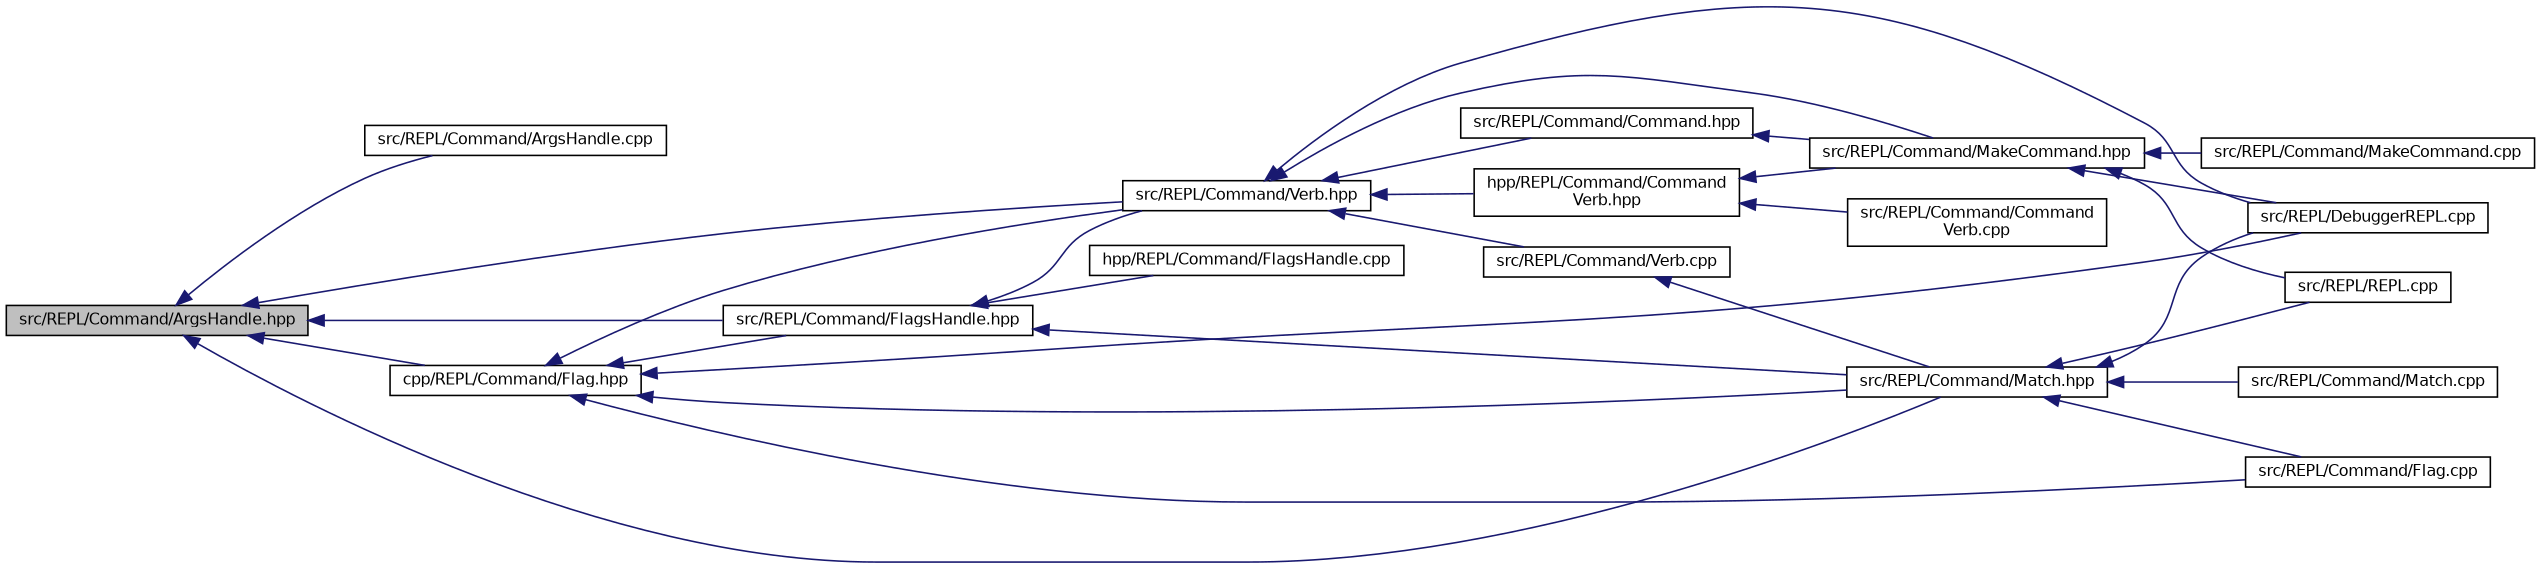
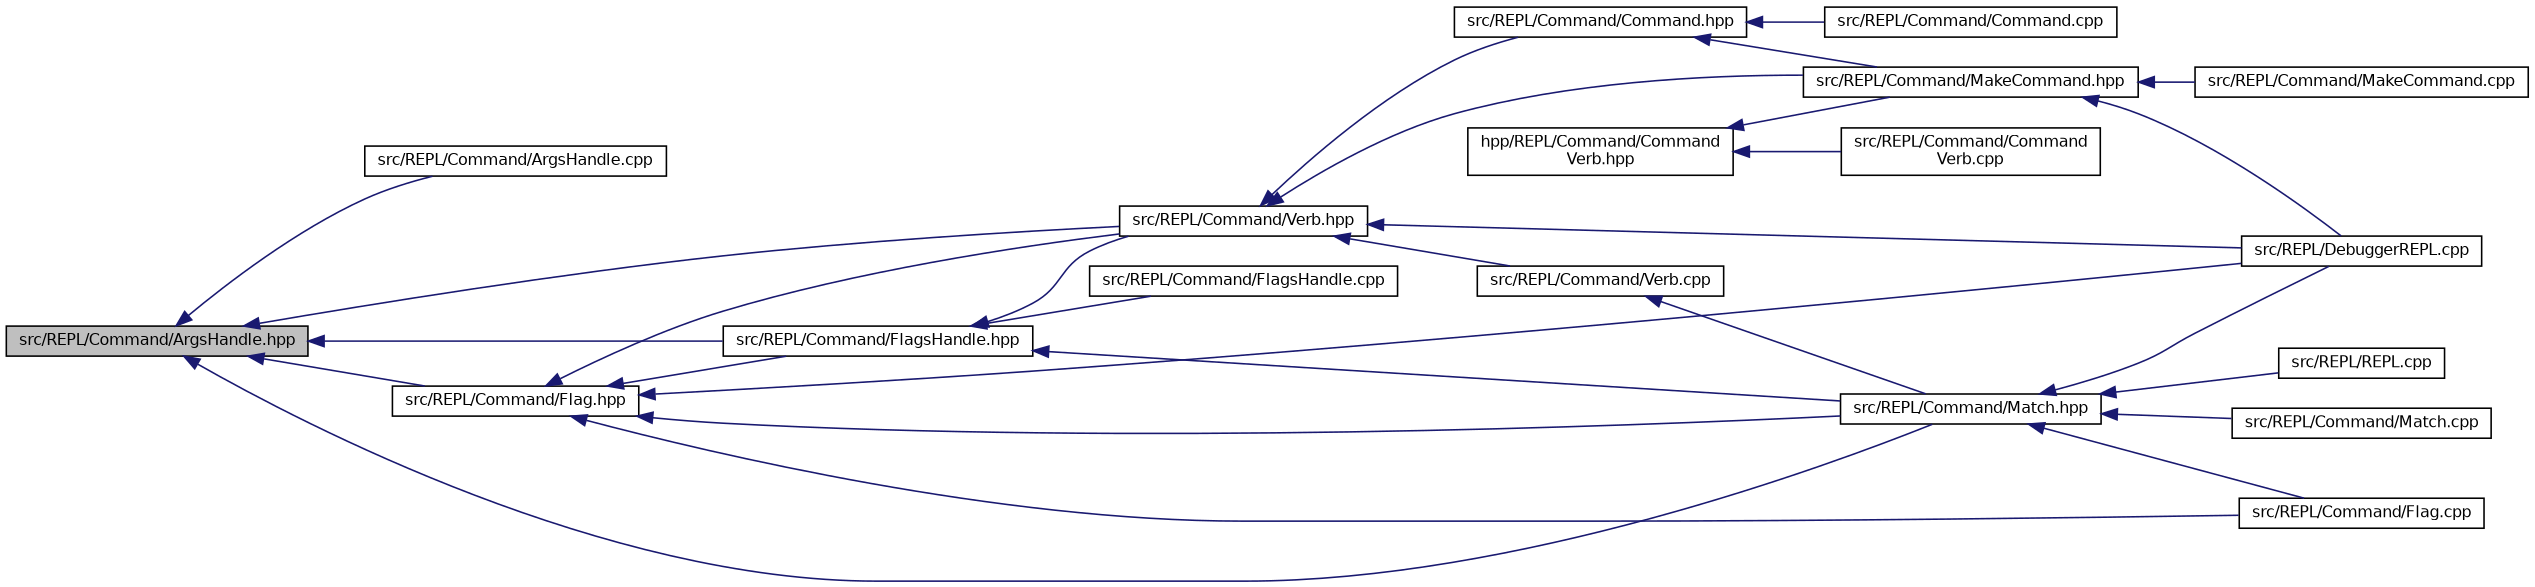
none -> (1971, 22)
(1430, 194) -> none
(2192, 241) -> none
(1247, 260) -> (1244, 281)
(516, 380) -> (516, 401)
